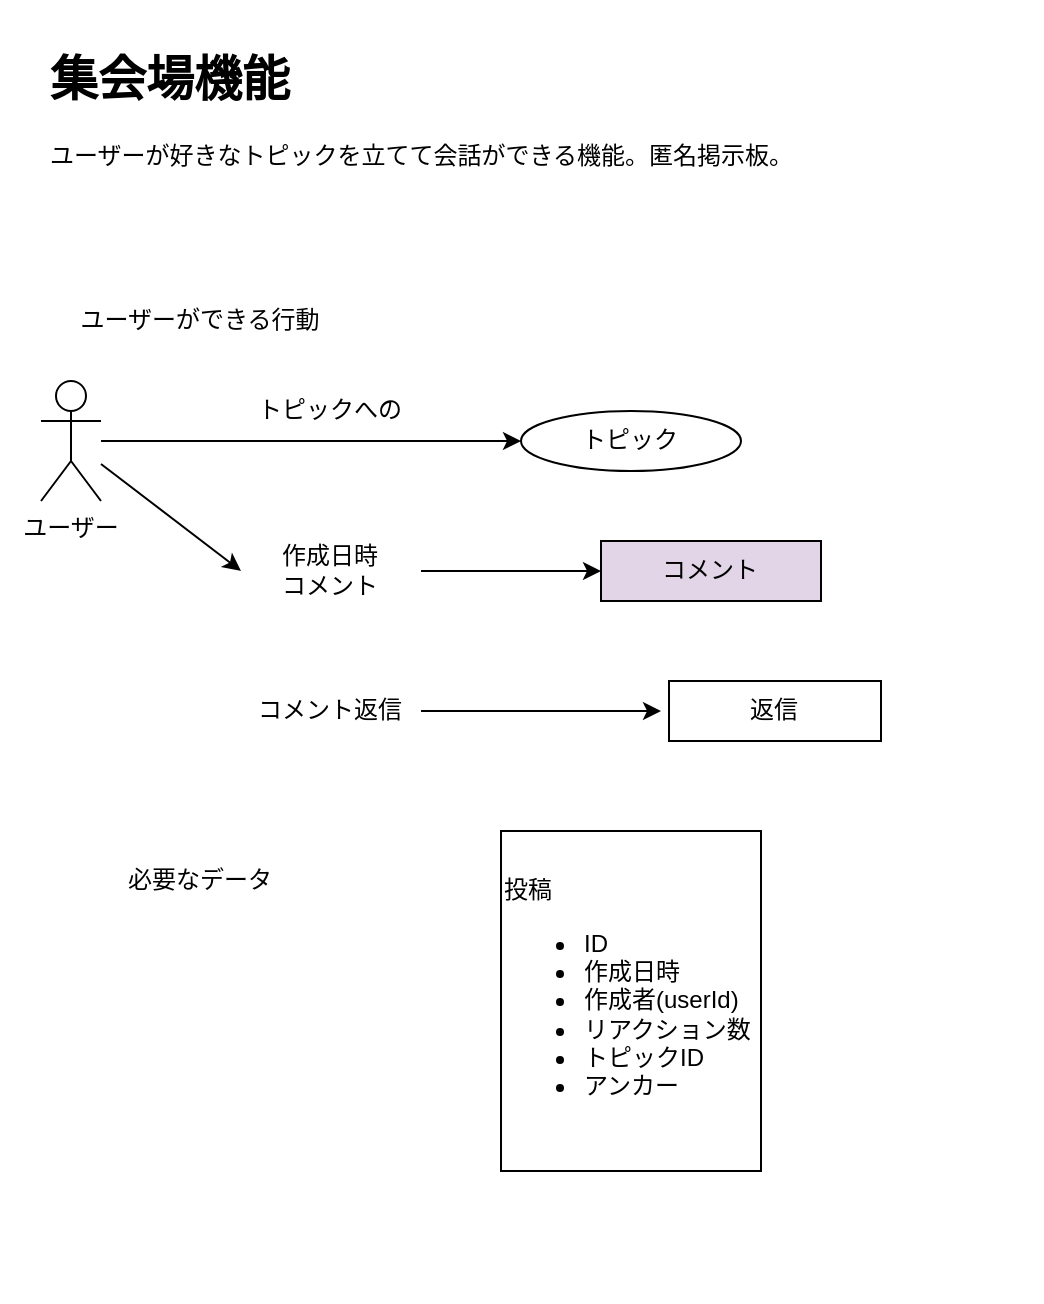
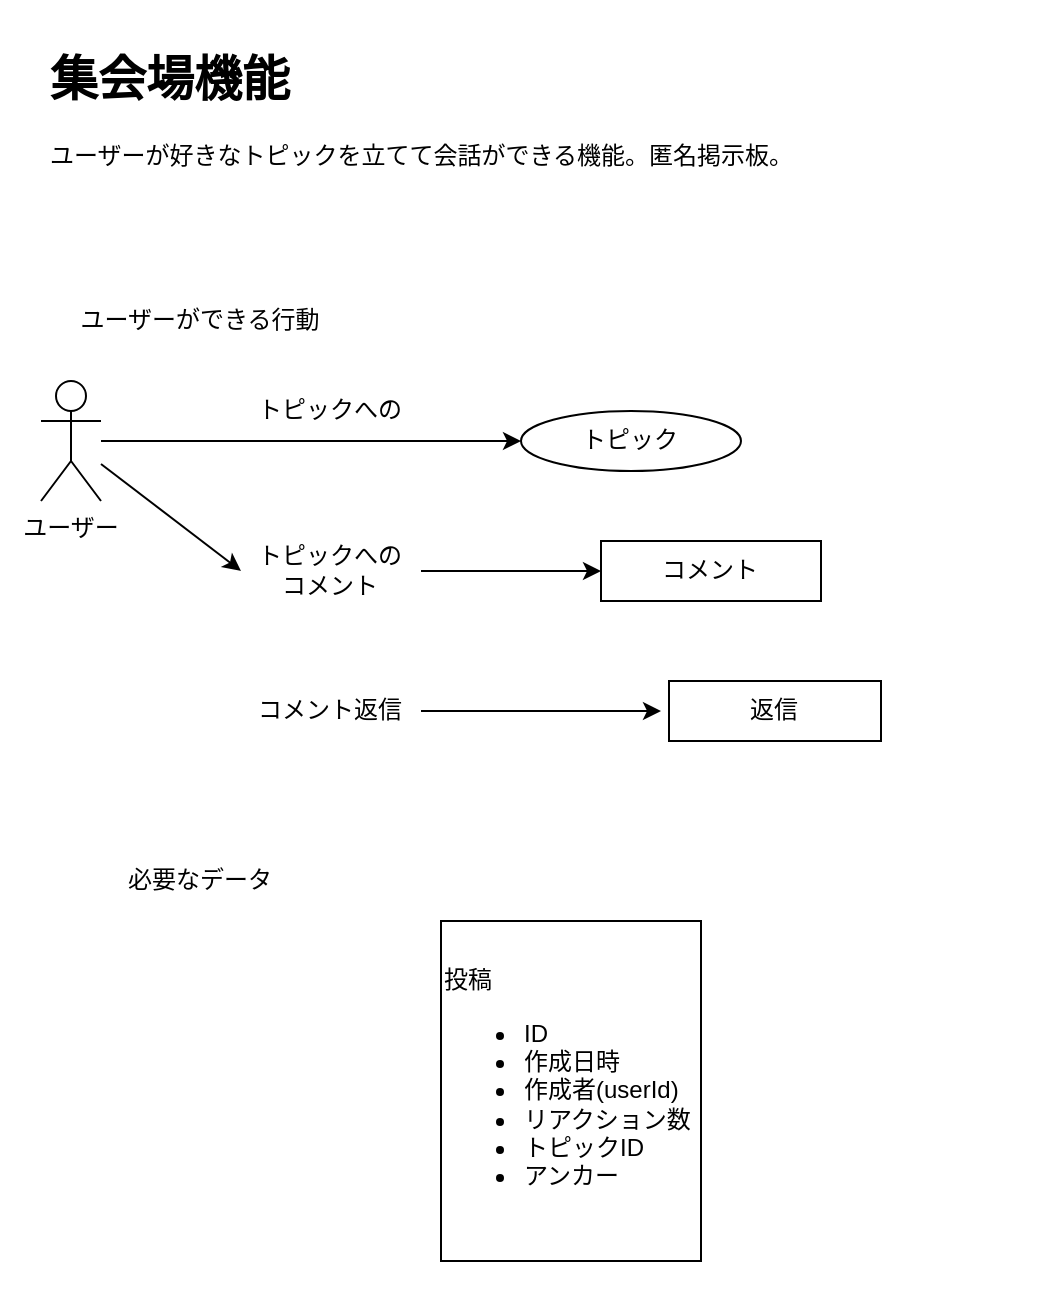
(331, 571) -> (331, 571)
(711, 571) -> (711, 571)
(631, 1001) -> (571, 1091)
